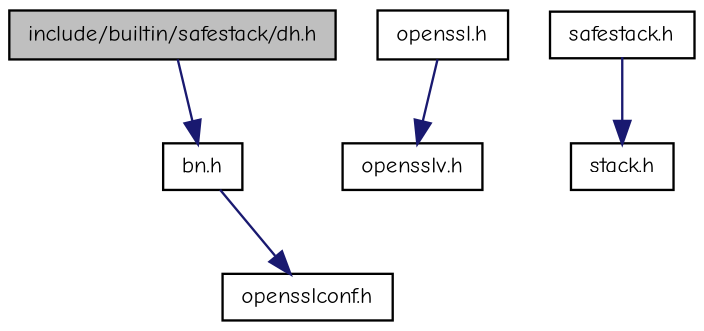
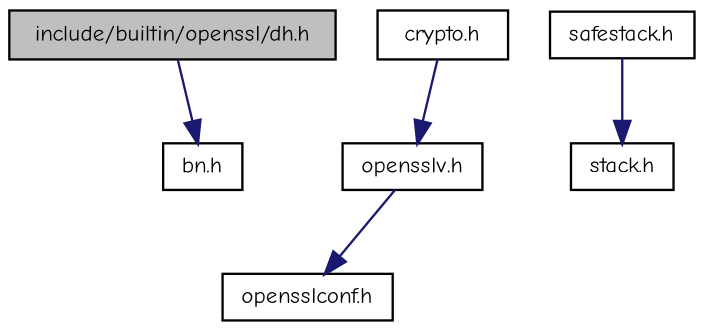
(172, 35) -> (172, 35)
(443, 35) -> (443, 35)
(248, 223) -> (368, 223)
